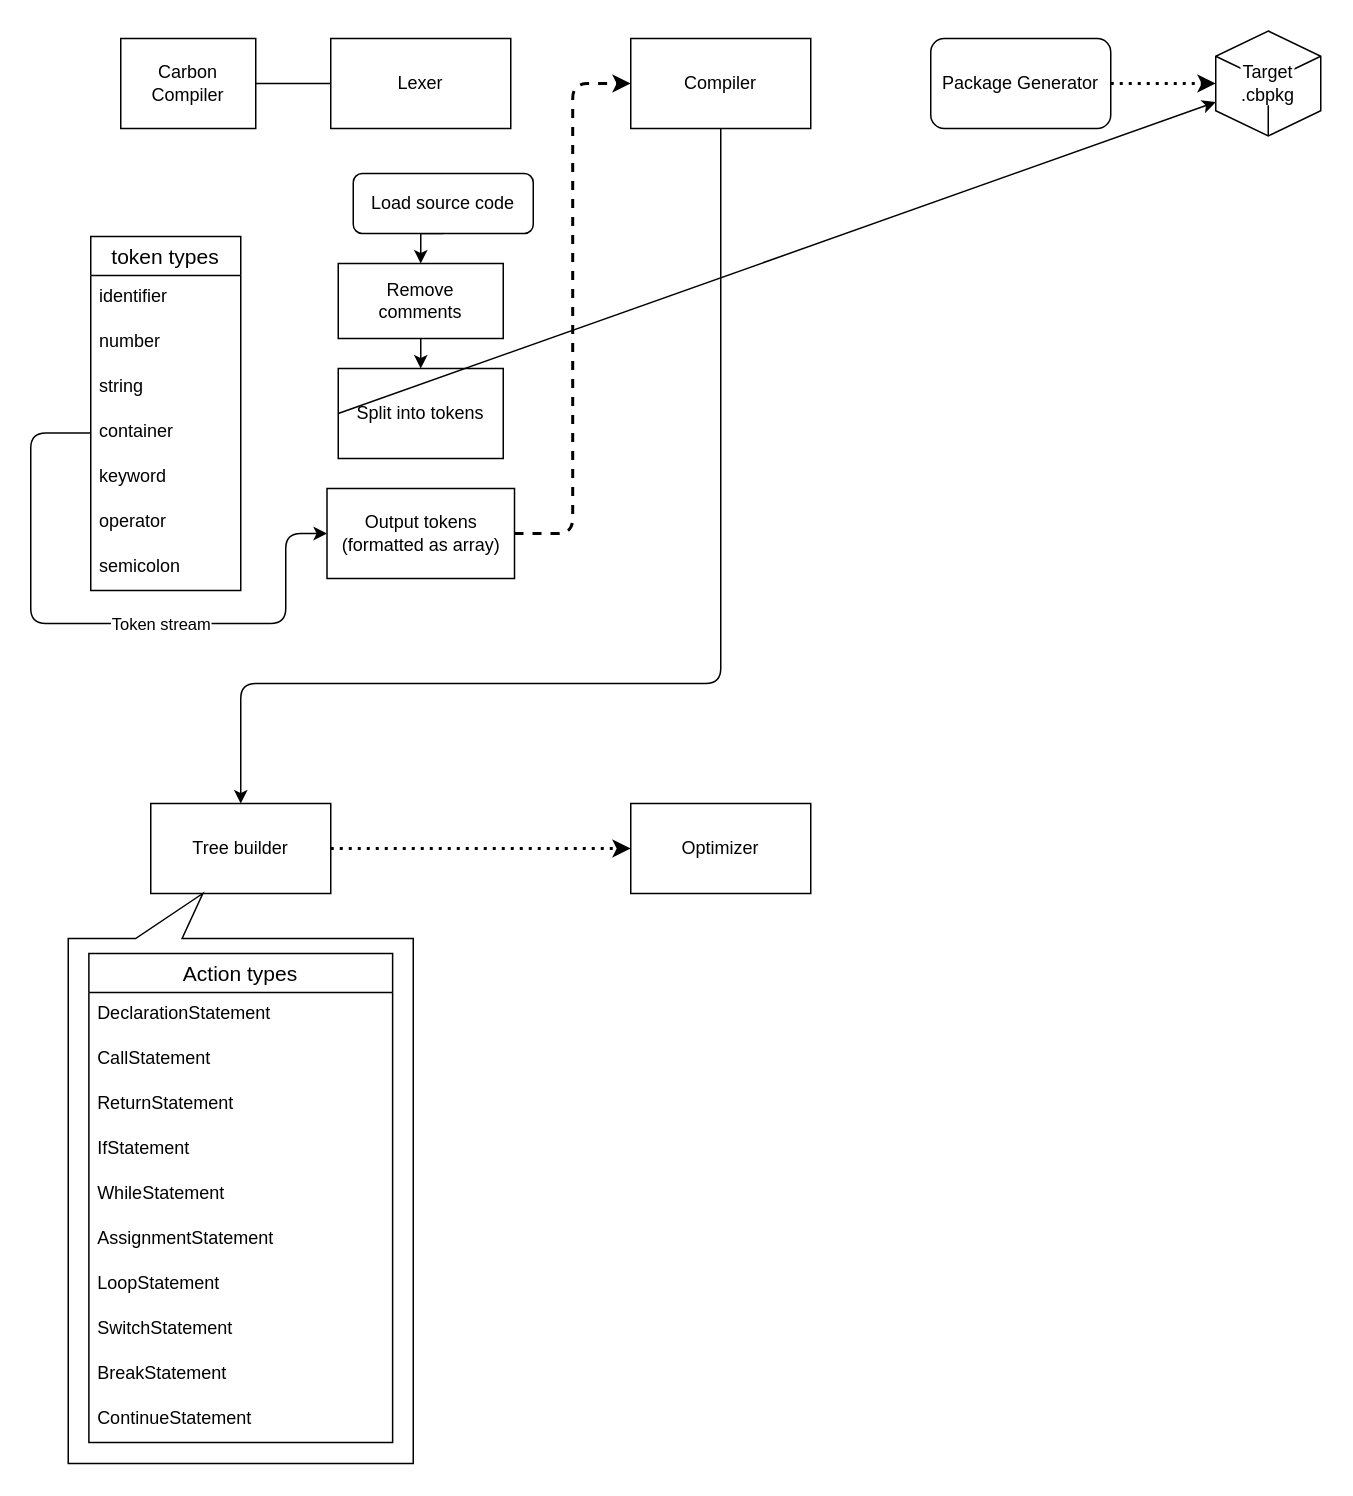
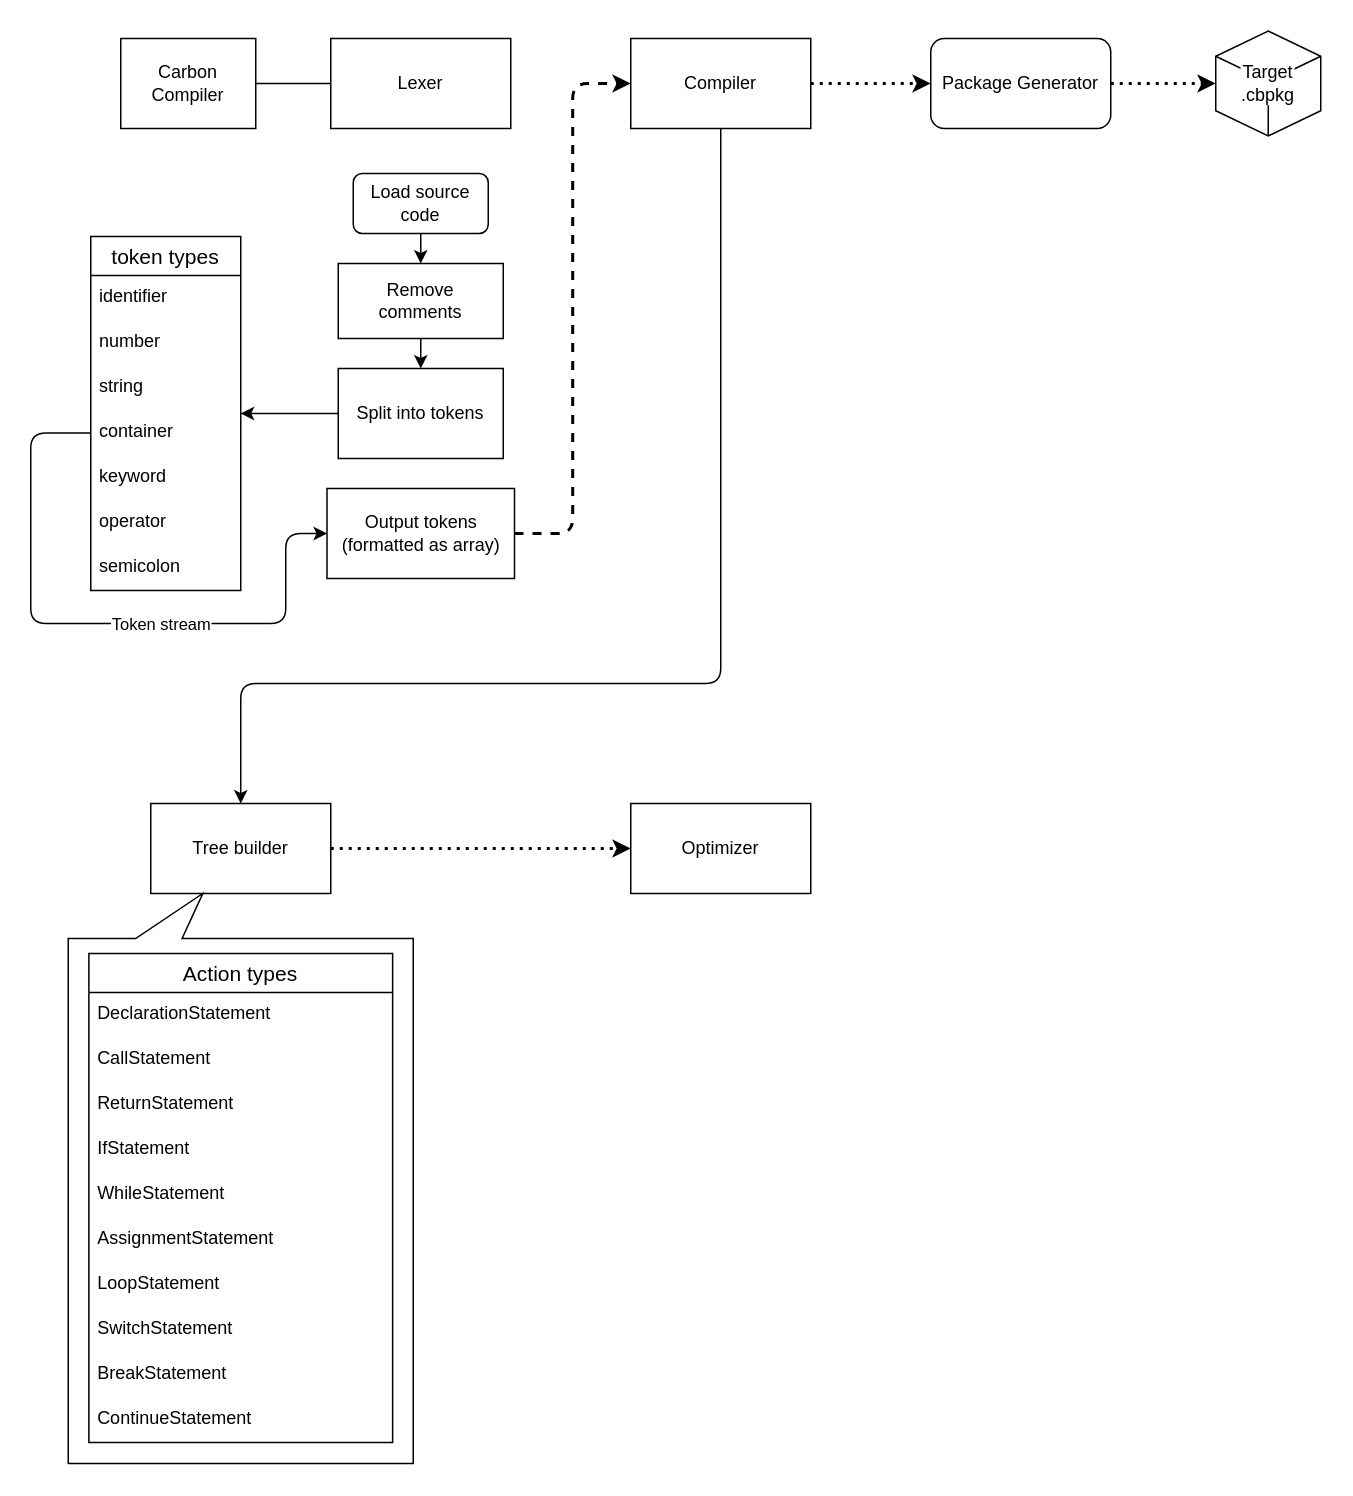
none -> (864, 83)
(443, 203) -> (421, 203)
(772, 259) -> (295, 413)
